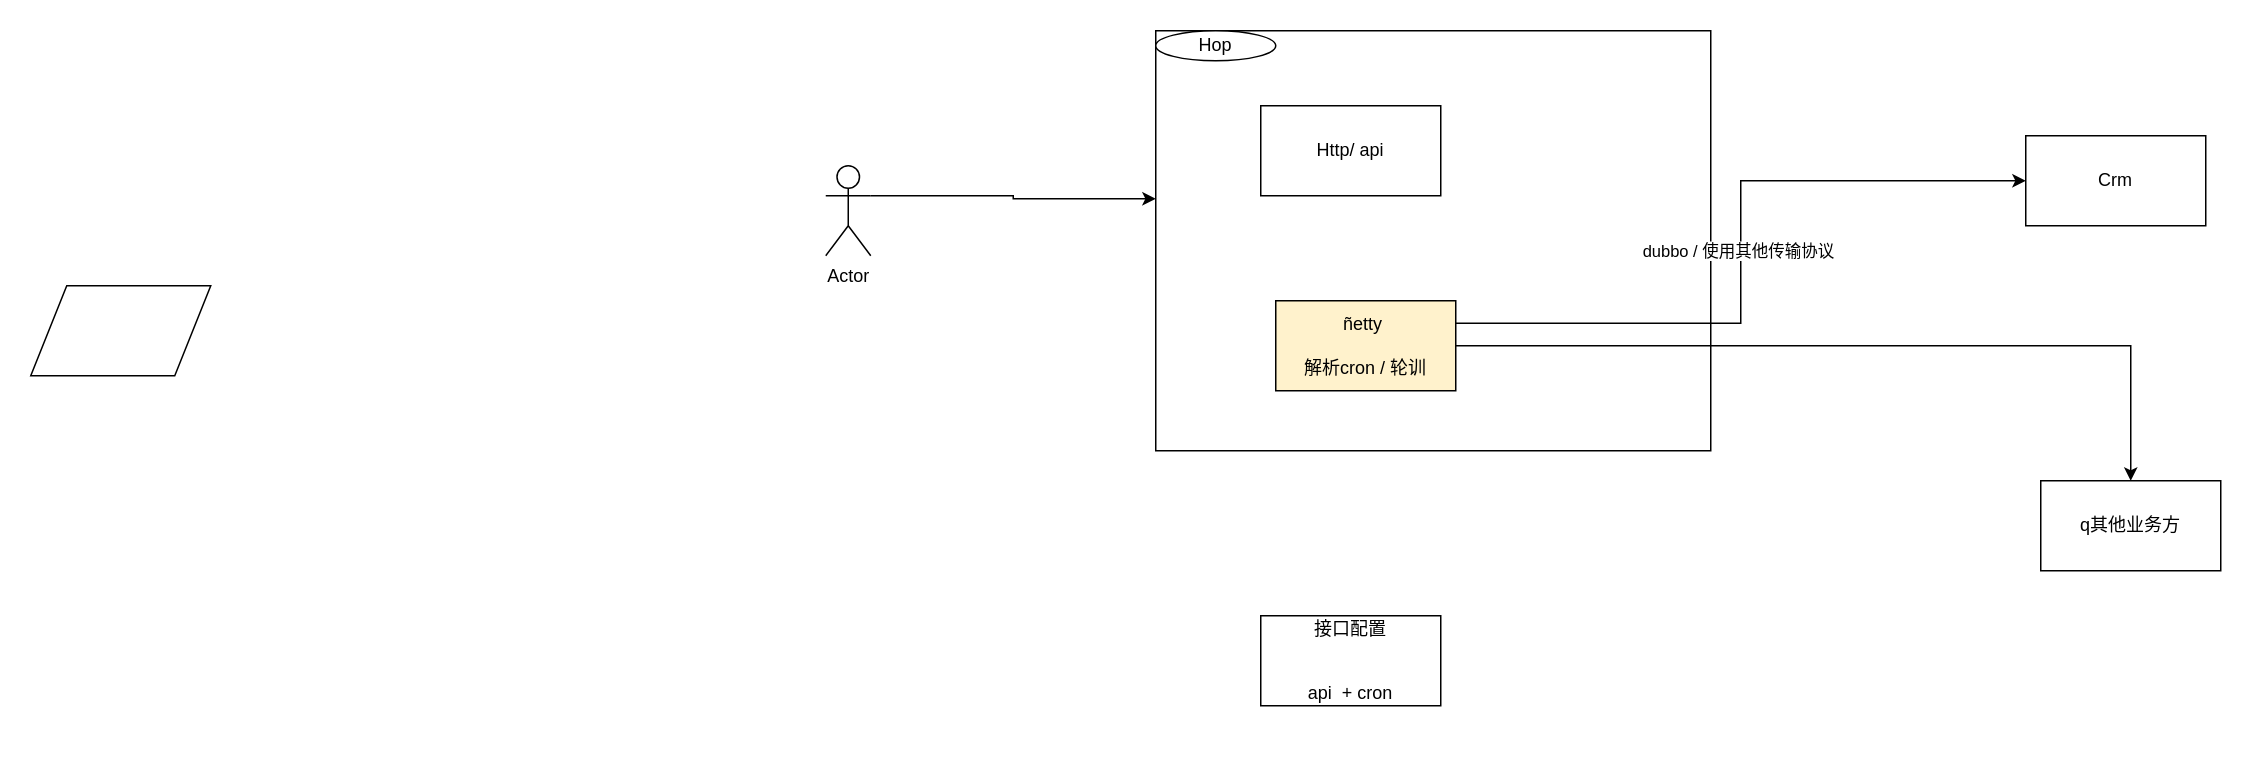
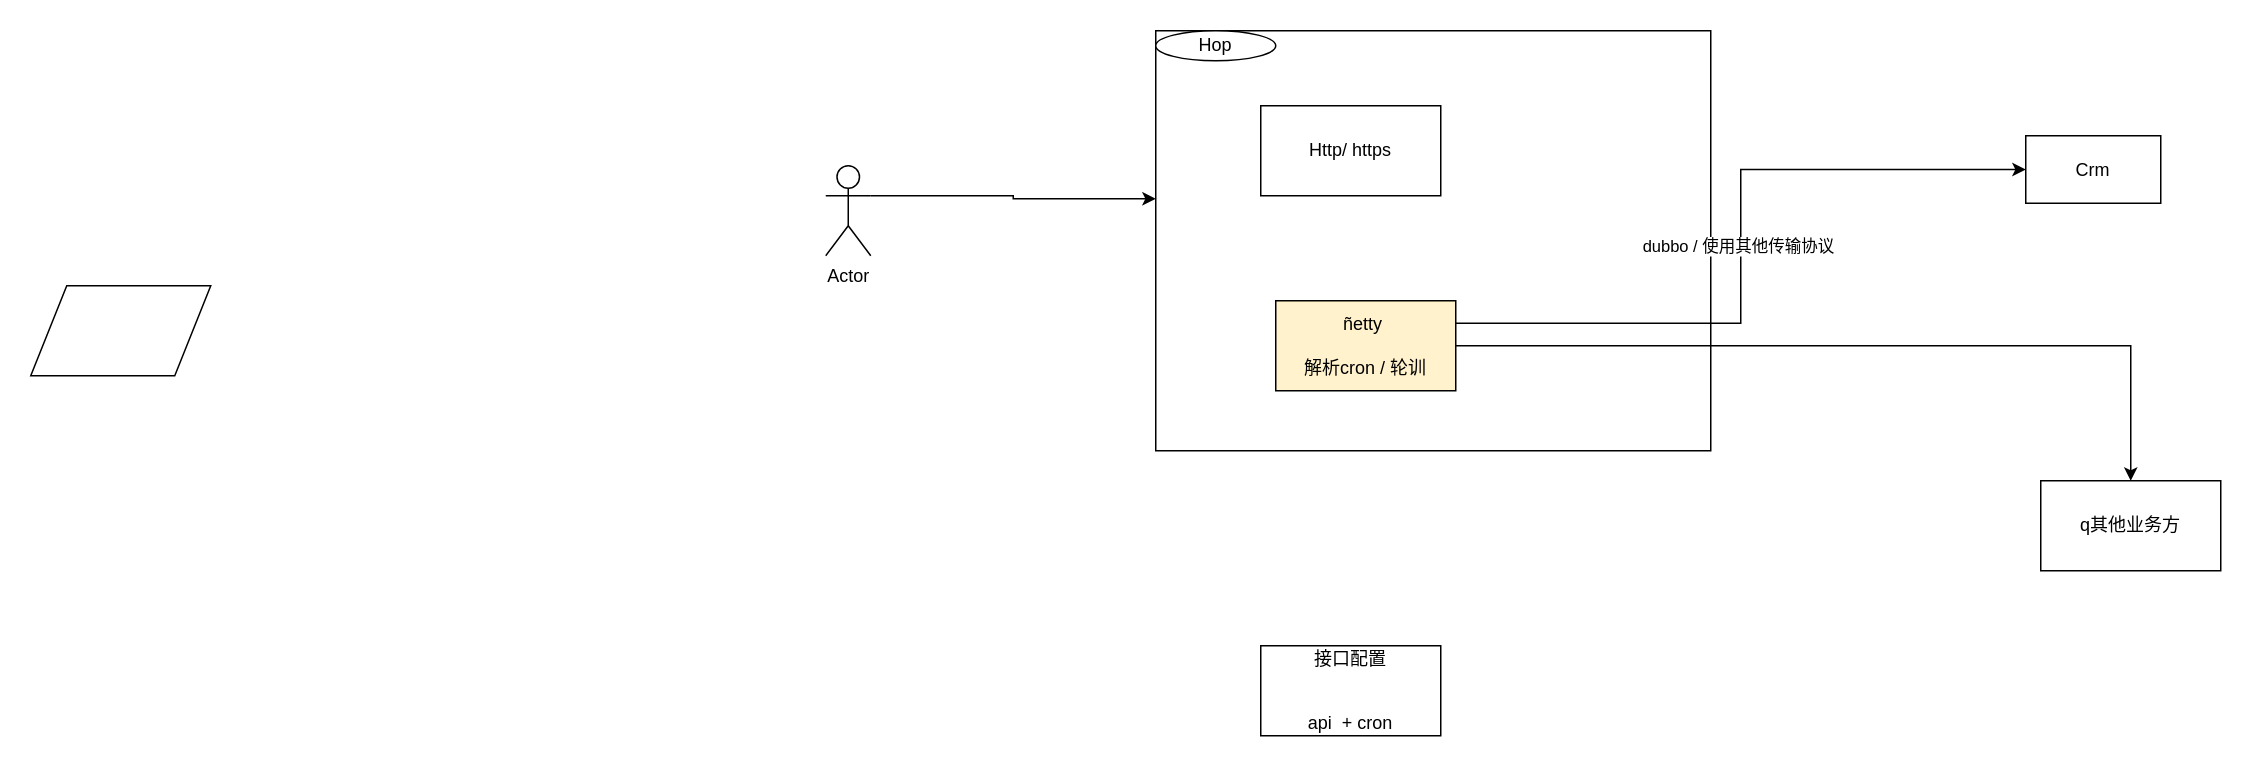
(1351, 151) -> (1351, 151)
(2116, 181) -> (2093, 170)
(1351, 661) -> (1351, 691)
